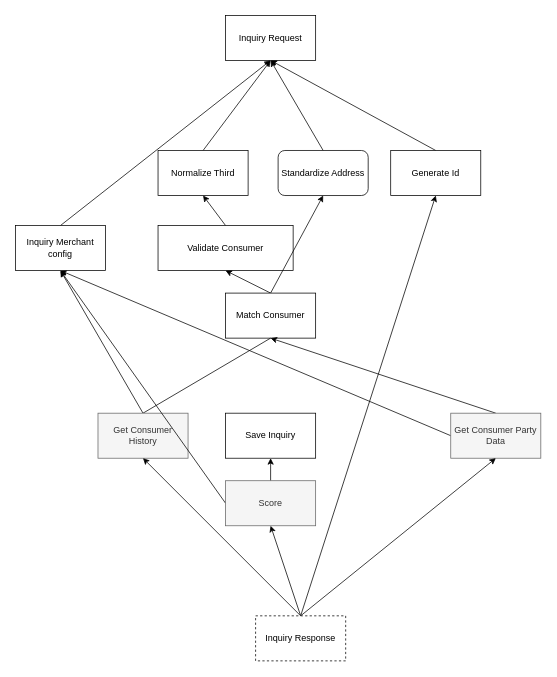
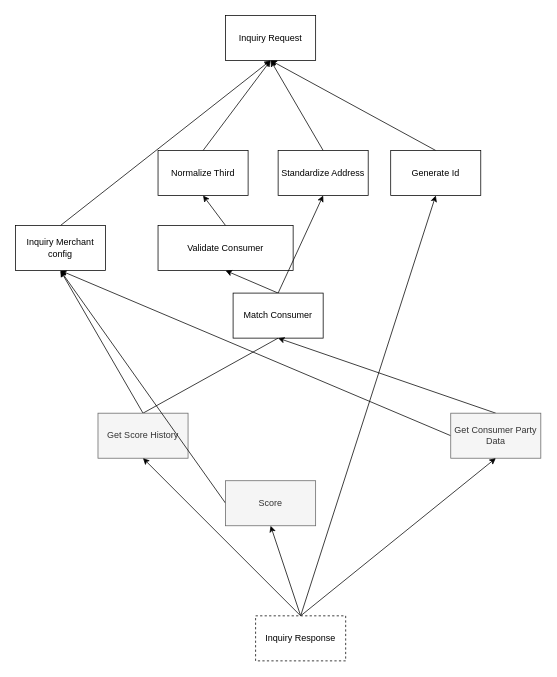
(323, 173) -> (323, 173)
(270, 315) -> (278, 315)
(143, 435) -> (143, 435)
(270, 435) -> none
(270, 472) -> none
